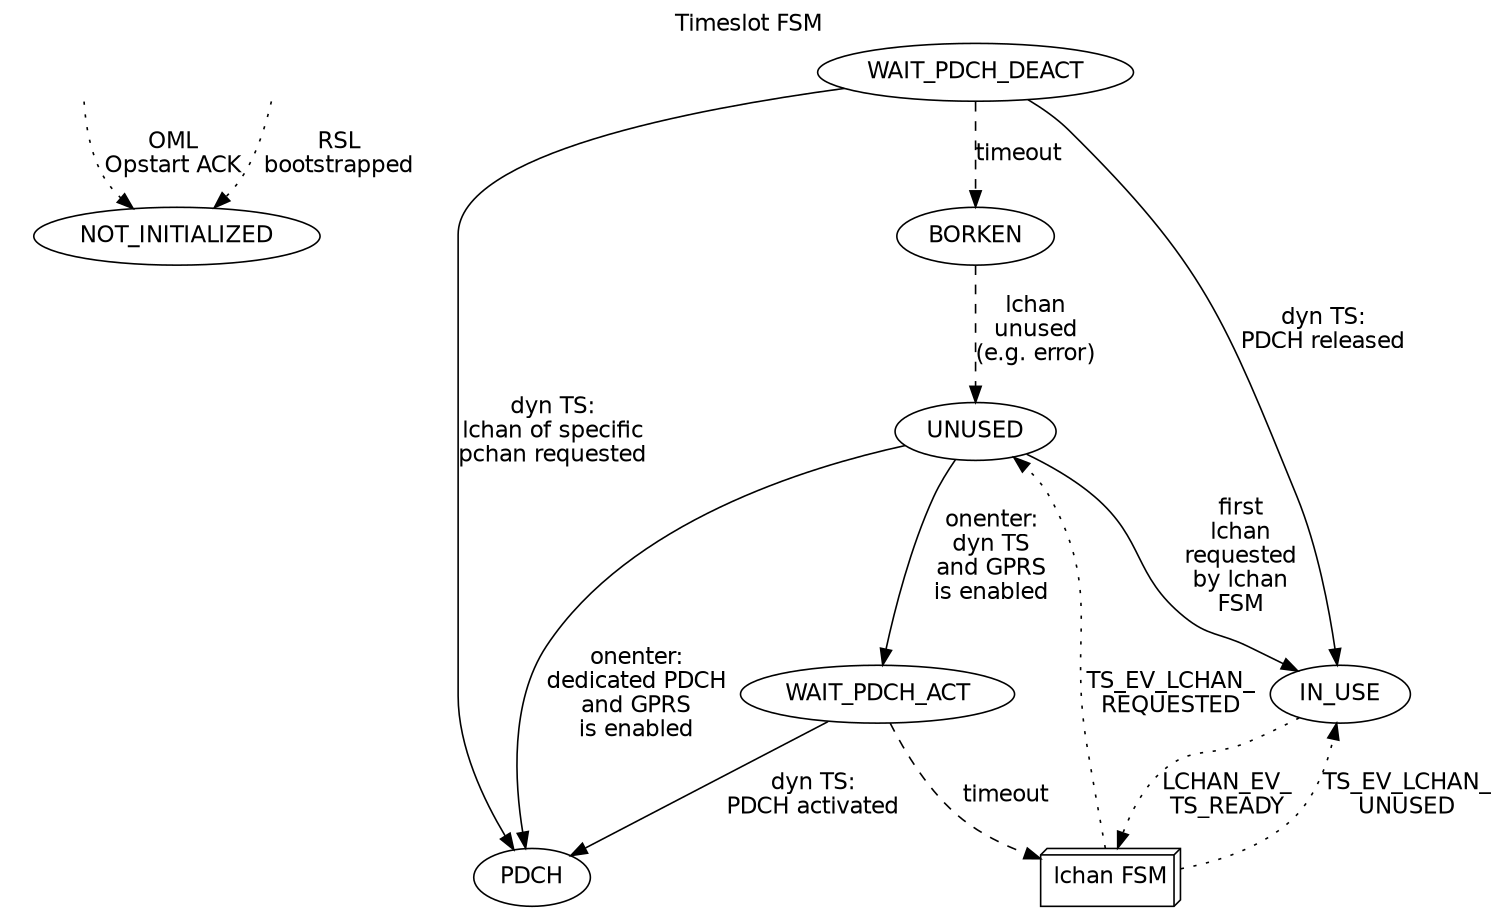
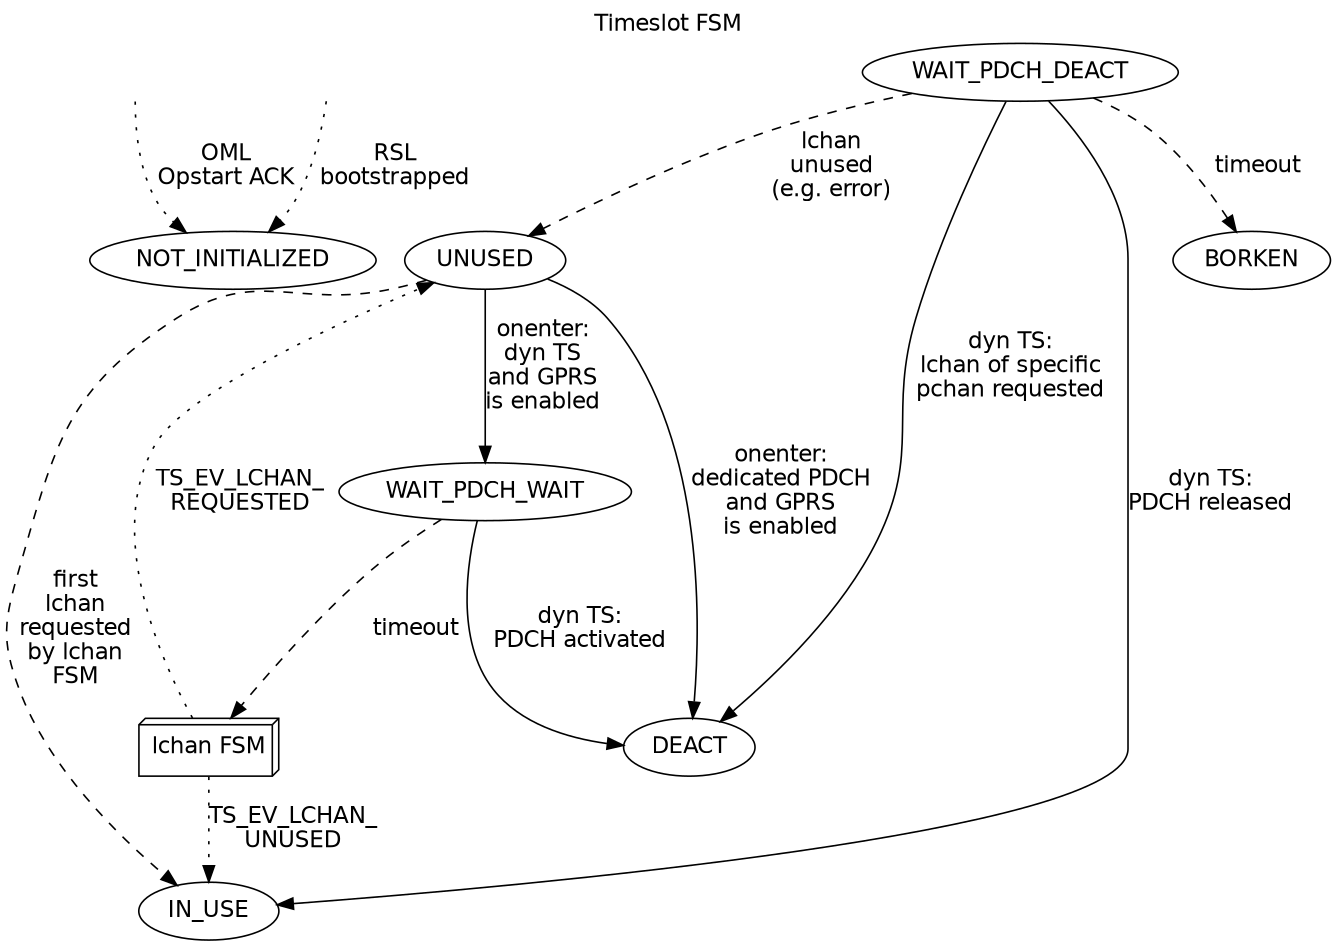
(976, 326) -> (723, 148)
(1146, 570) -> (49, 473)
(878, 694) -> (485, 492)
(1195, 754) -> none
(532, 877) -> (689, 747)
